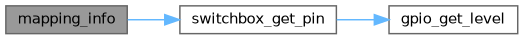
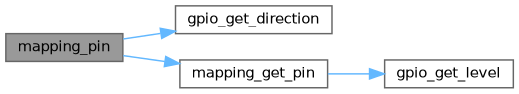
(67, 20) -> (64, 48)
none -> (254, 20)
(258, 20) -> (254, 74)
